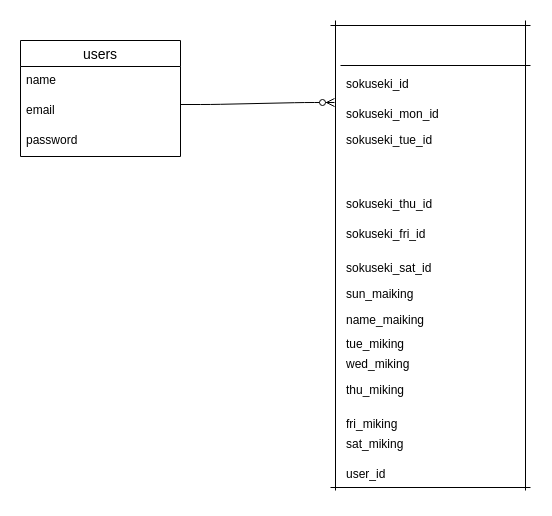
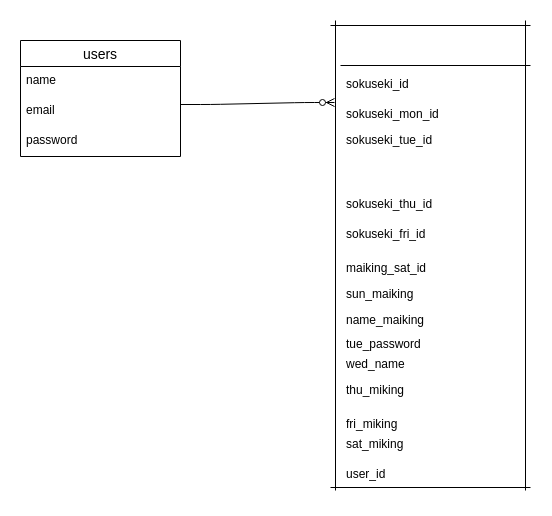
(393, 268) -> (388, 268)
(376, 344) -> (386, 344)
(376, 364) -> (373, 364)
